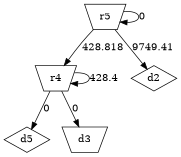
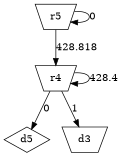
(154, 78) -> none
(76, 109) -> (75, 109)
